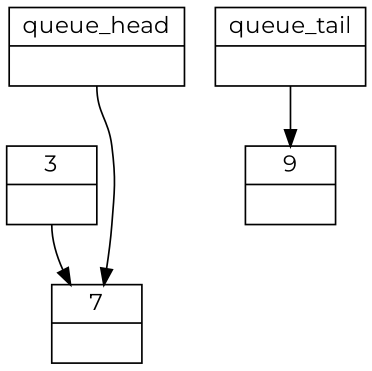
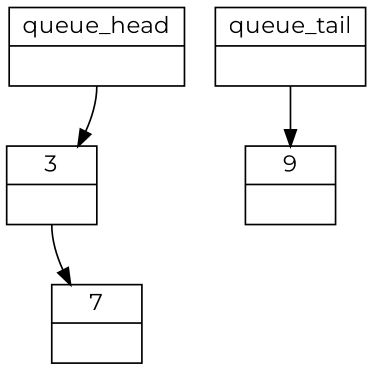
(114, 176) -> (94, 109)
